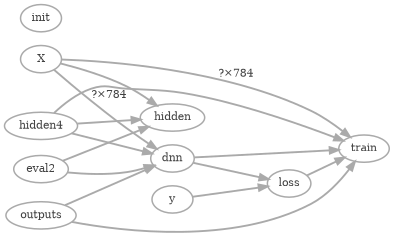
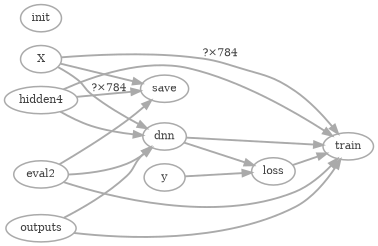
(172, 118) -> (165, 89)
none -> (201, 207)
